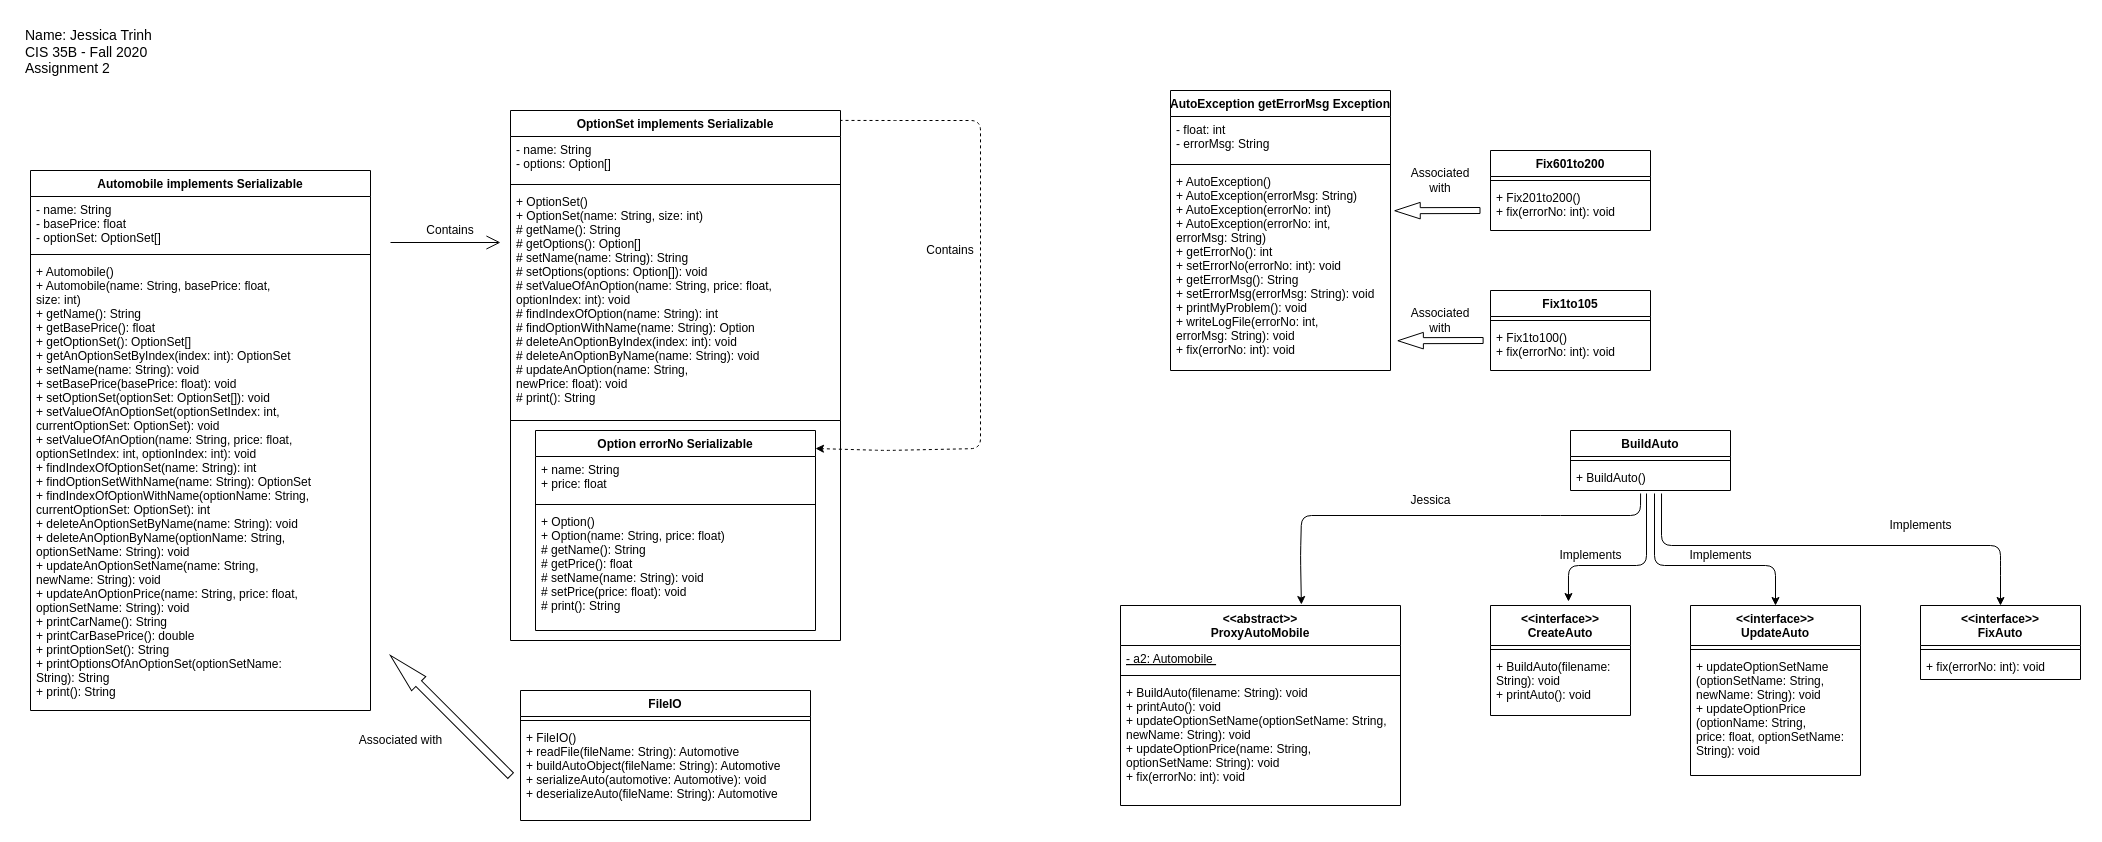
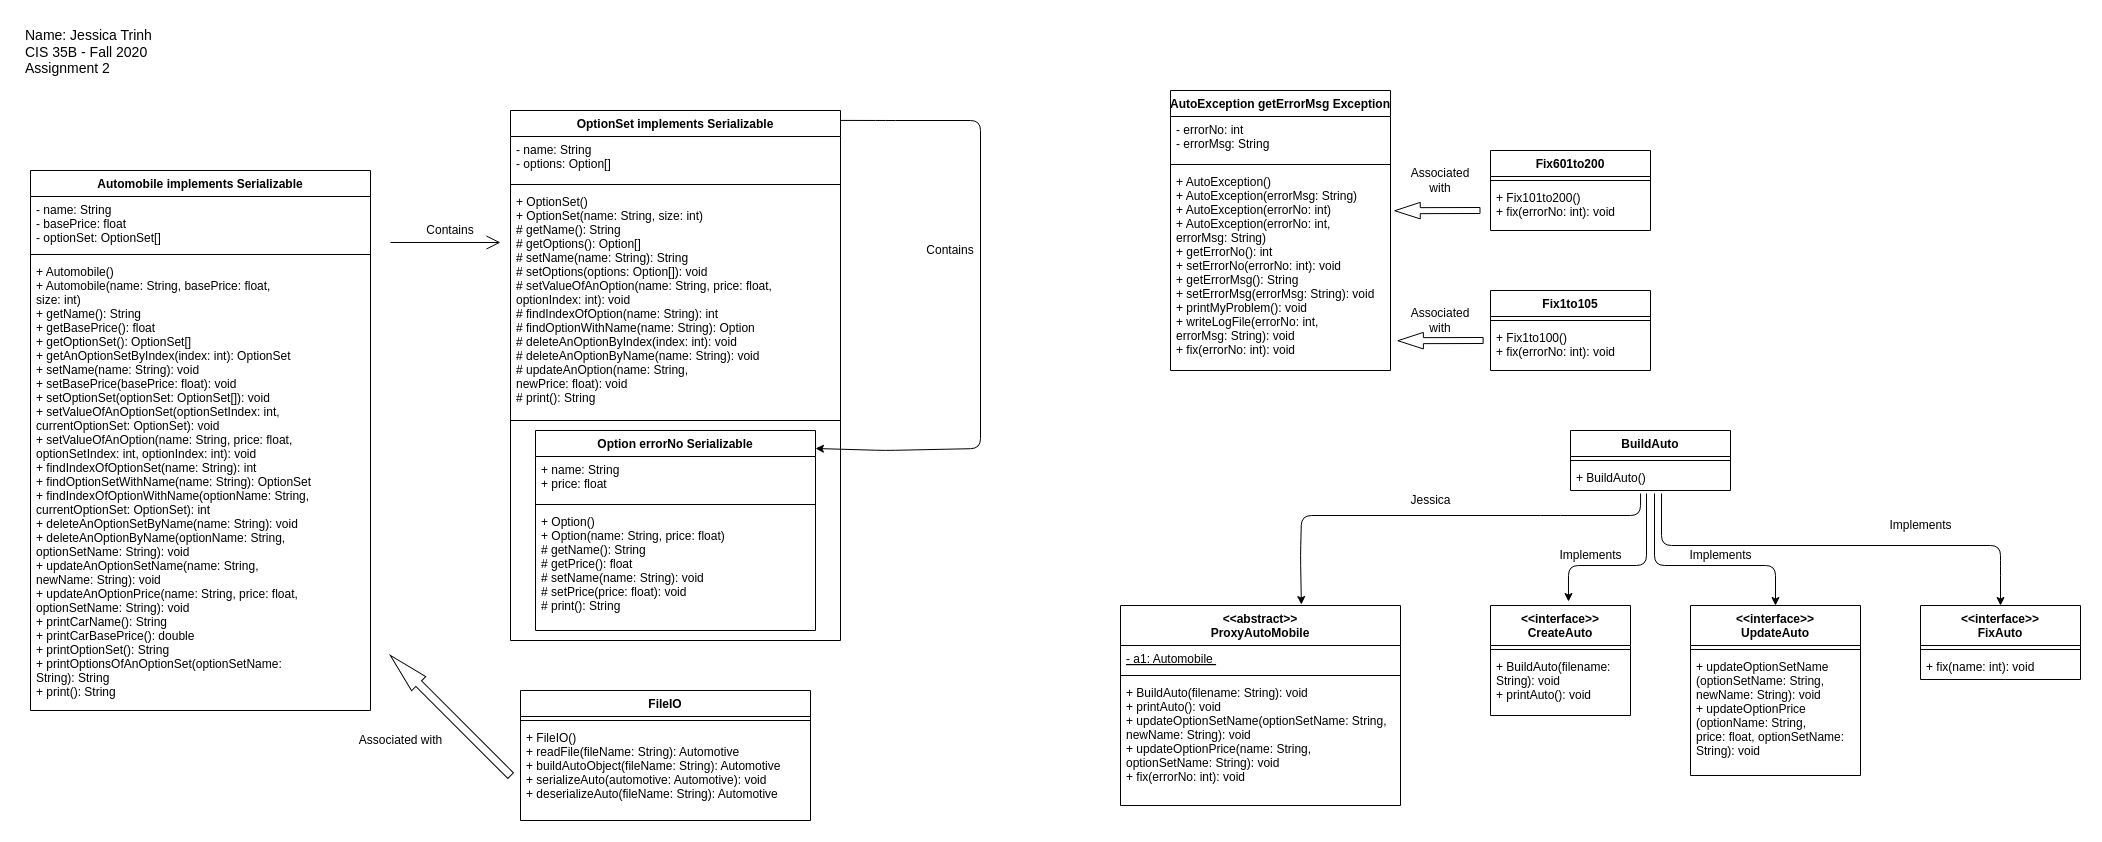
(1209, 130) -> (1217, 130)
(1543, 198) -> (1543, 198)
(981, 294) -> (981, 294)
(1172, 659) -> (1172, 659)
(1998, 667) -> (1987, 667)
